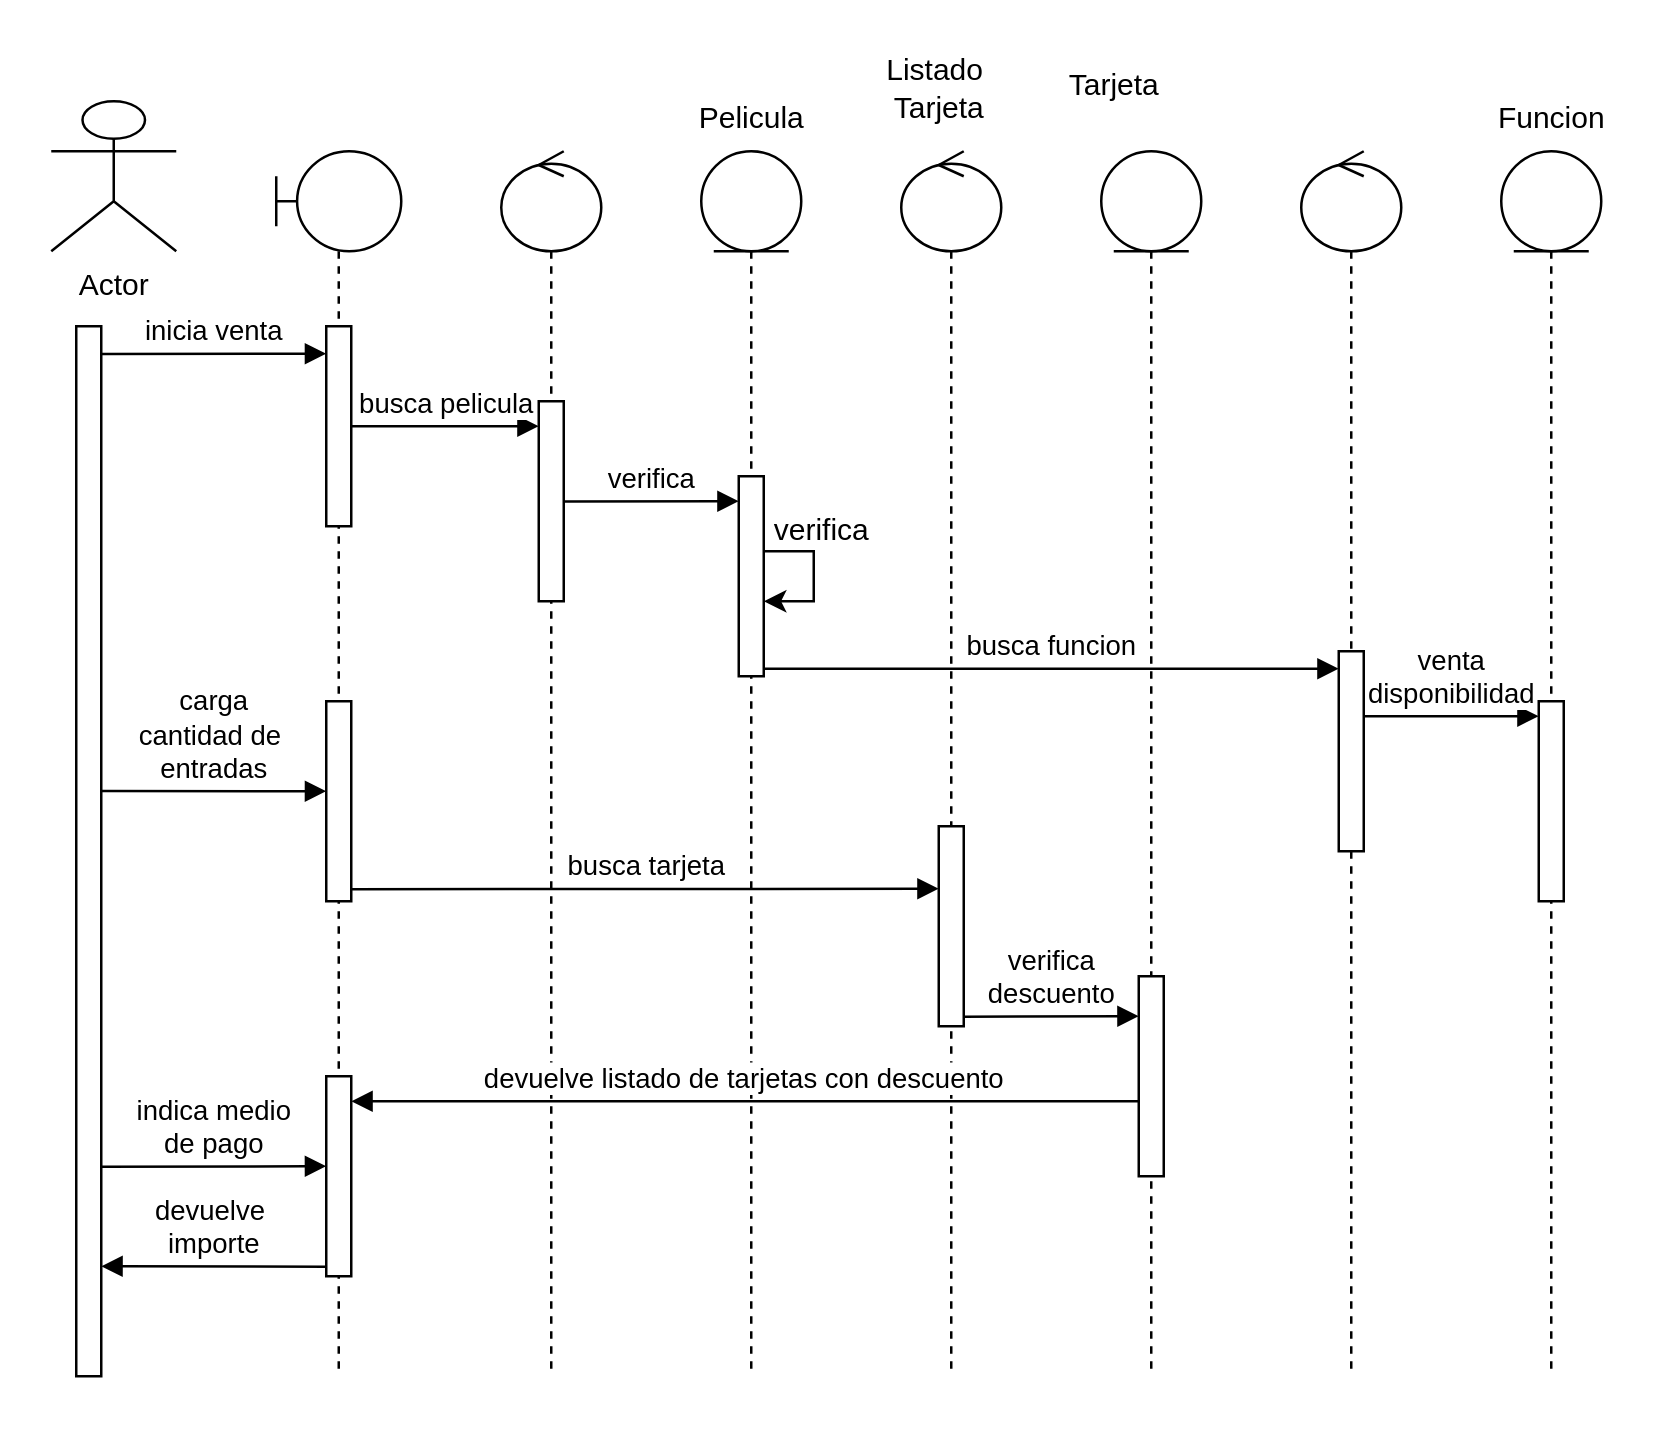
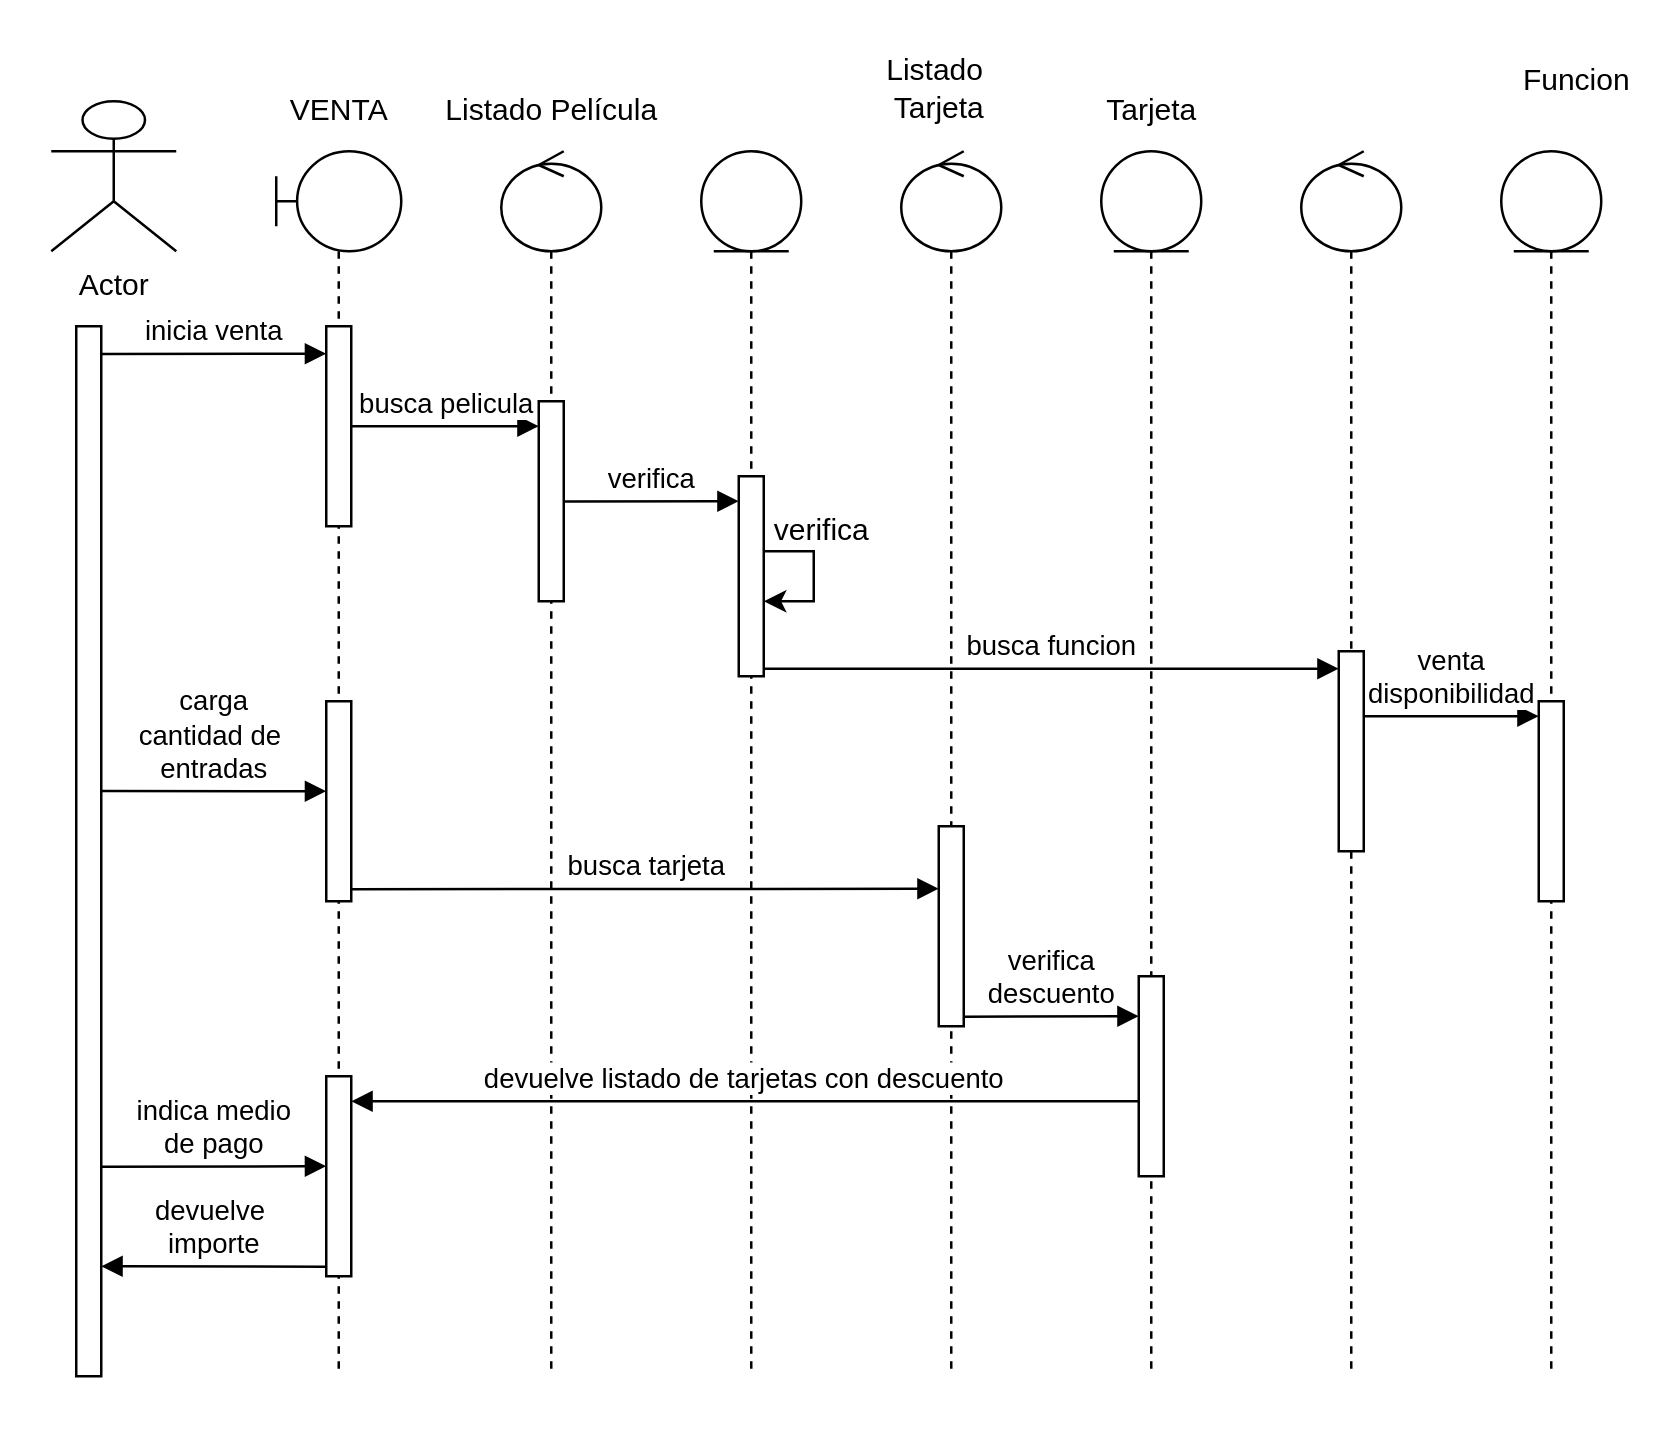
(1114, 86) -> (1151, 111)
none -> (339, 111)
none -> (551, 111)
(751, 119) -> none
(1551, 119) -> (1576, 81)
